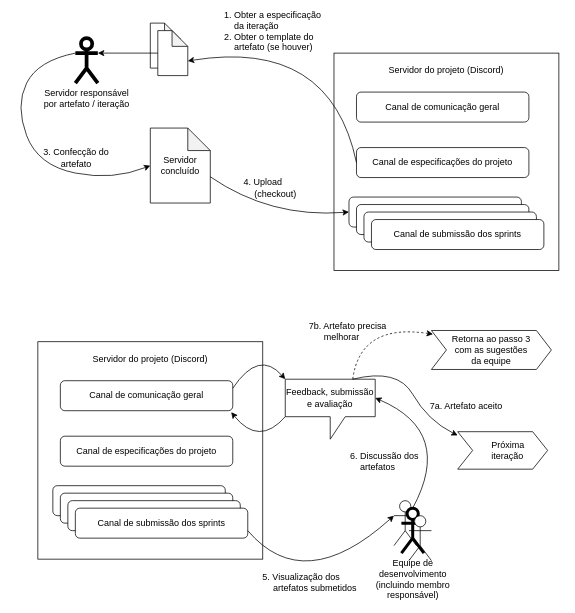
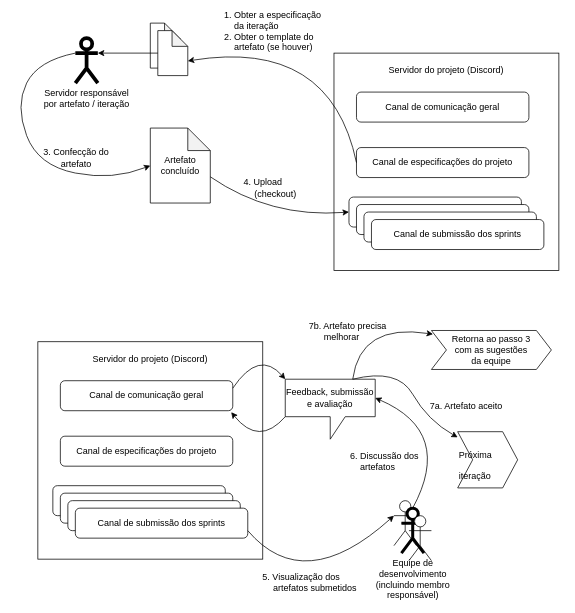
(180, 165) -> (180, 165)
(379, 338) -> (379, 338)
(503, 450) -> (488, 460)
